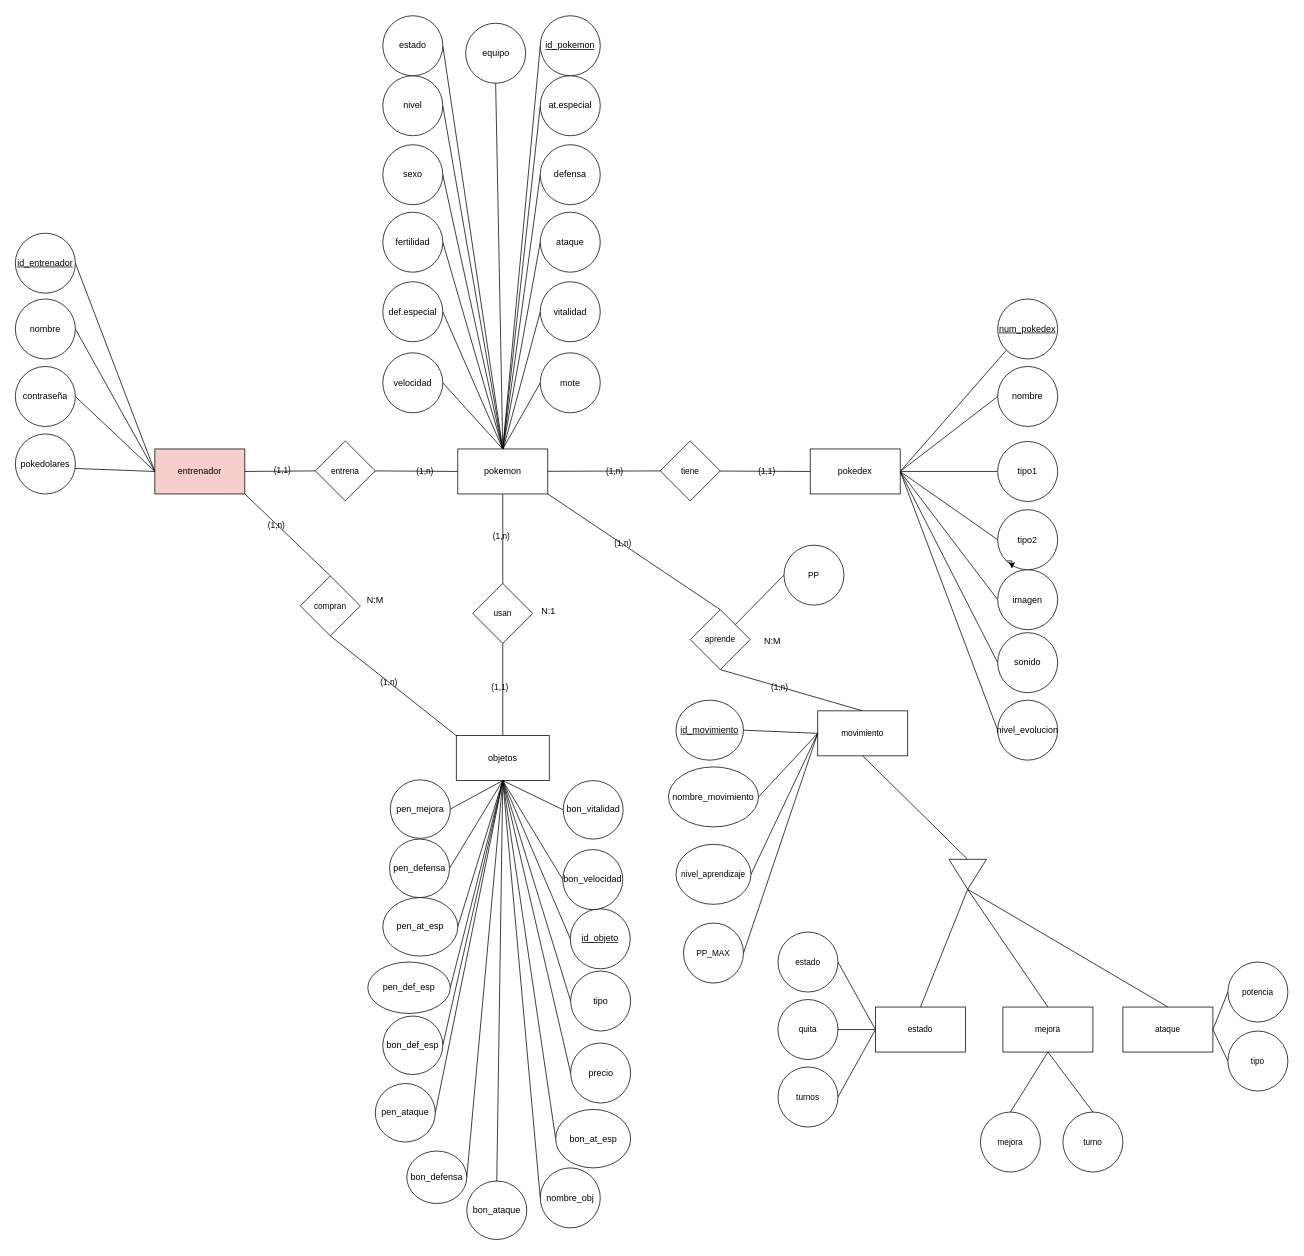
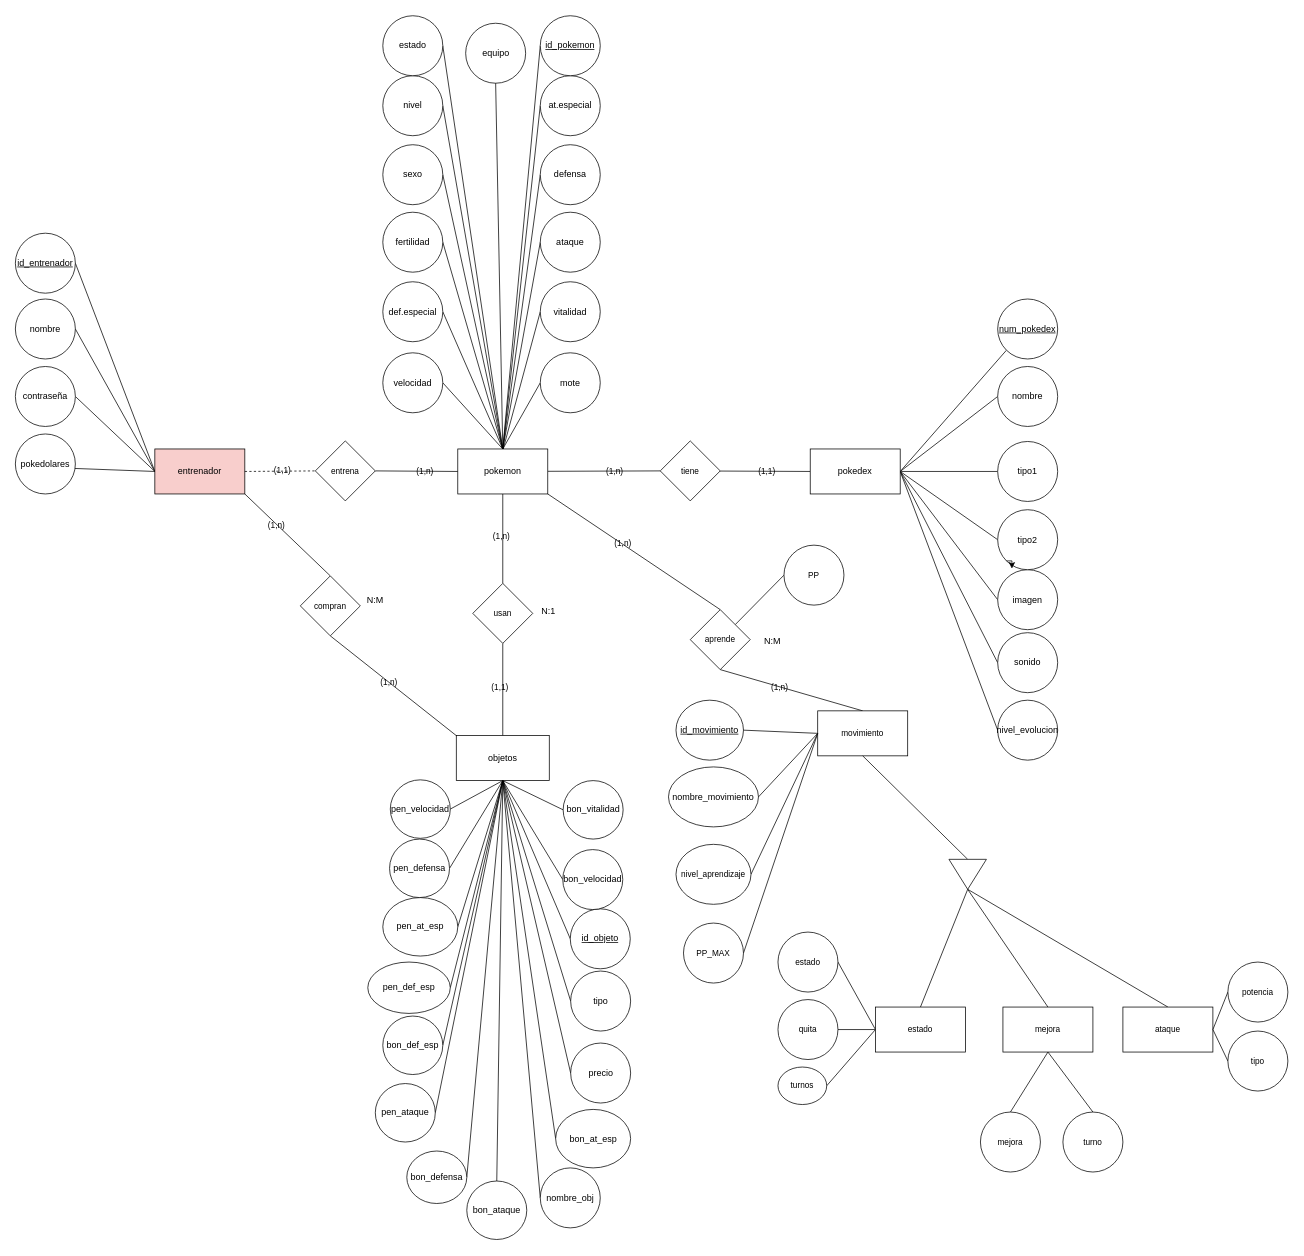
(279, 471) -> (279, 471)
(420, 809) -> (420, 809)
(808, 1097) -> (803, 1086)
